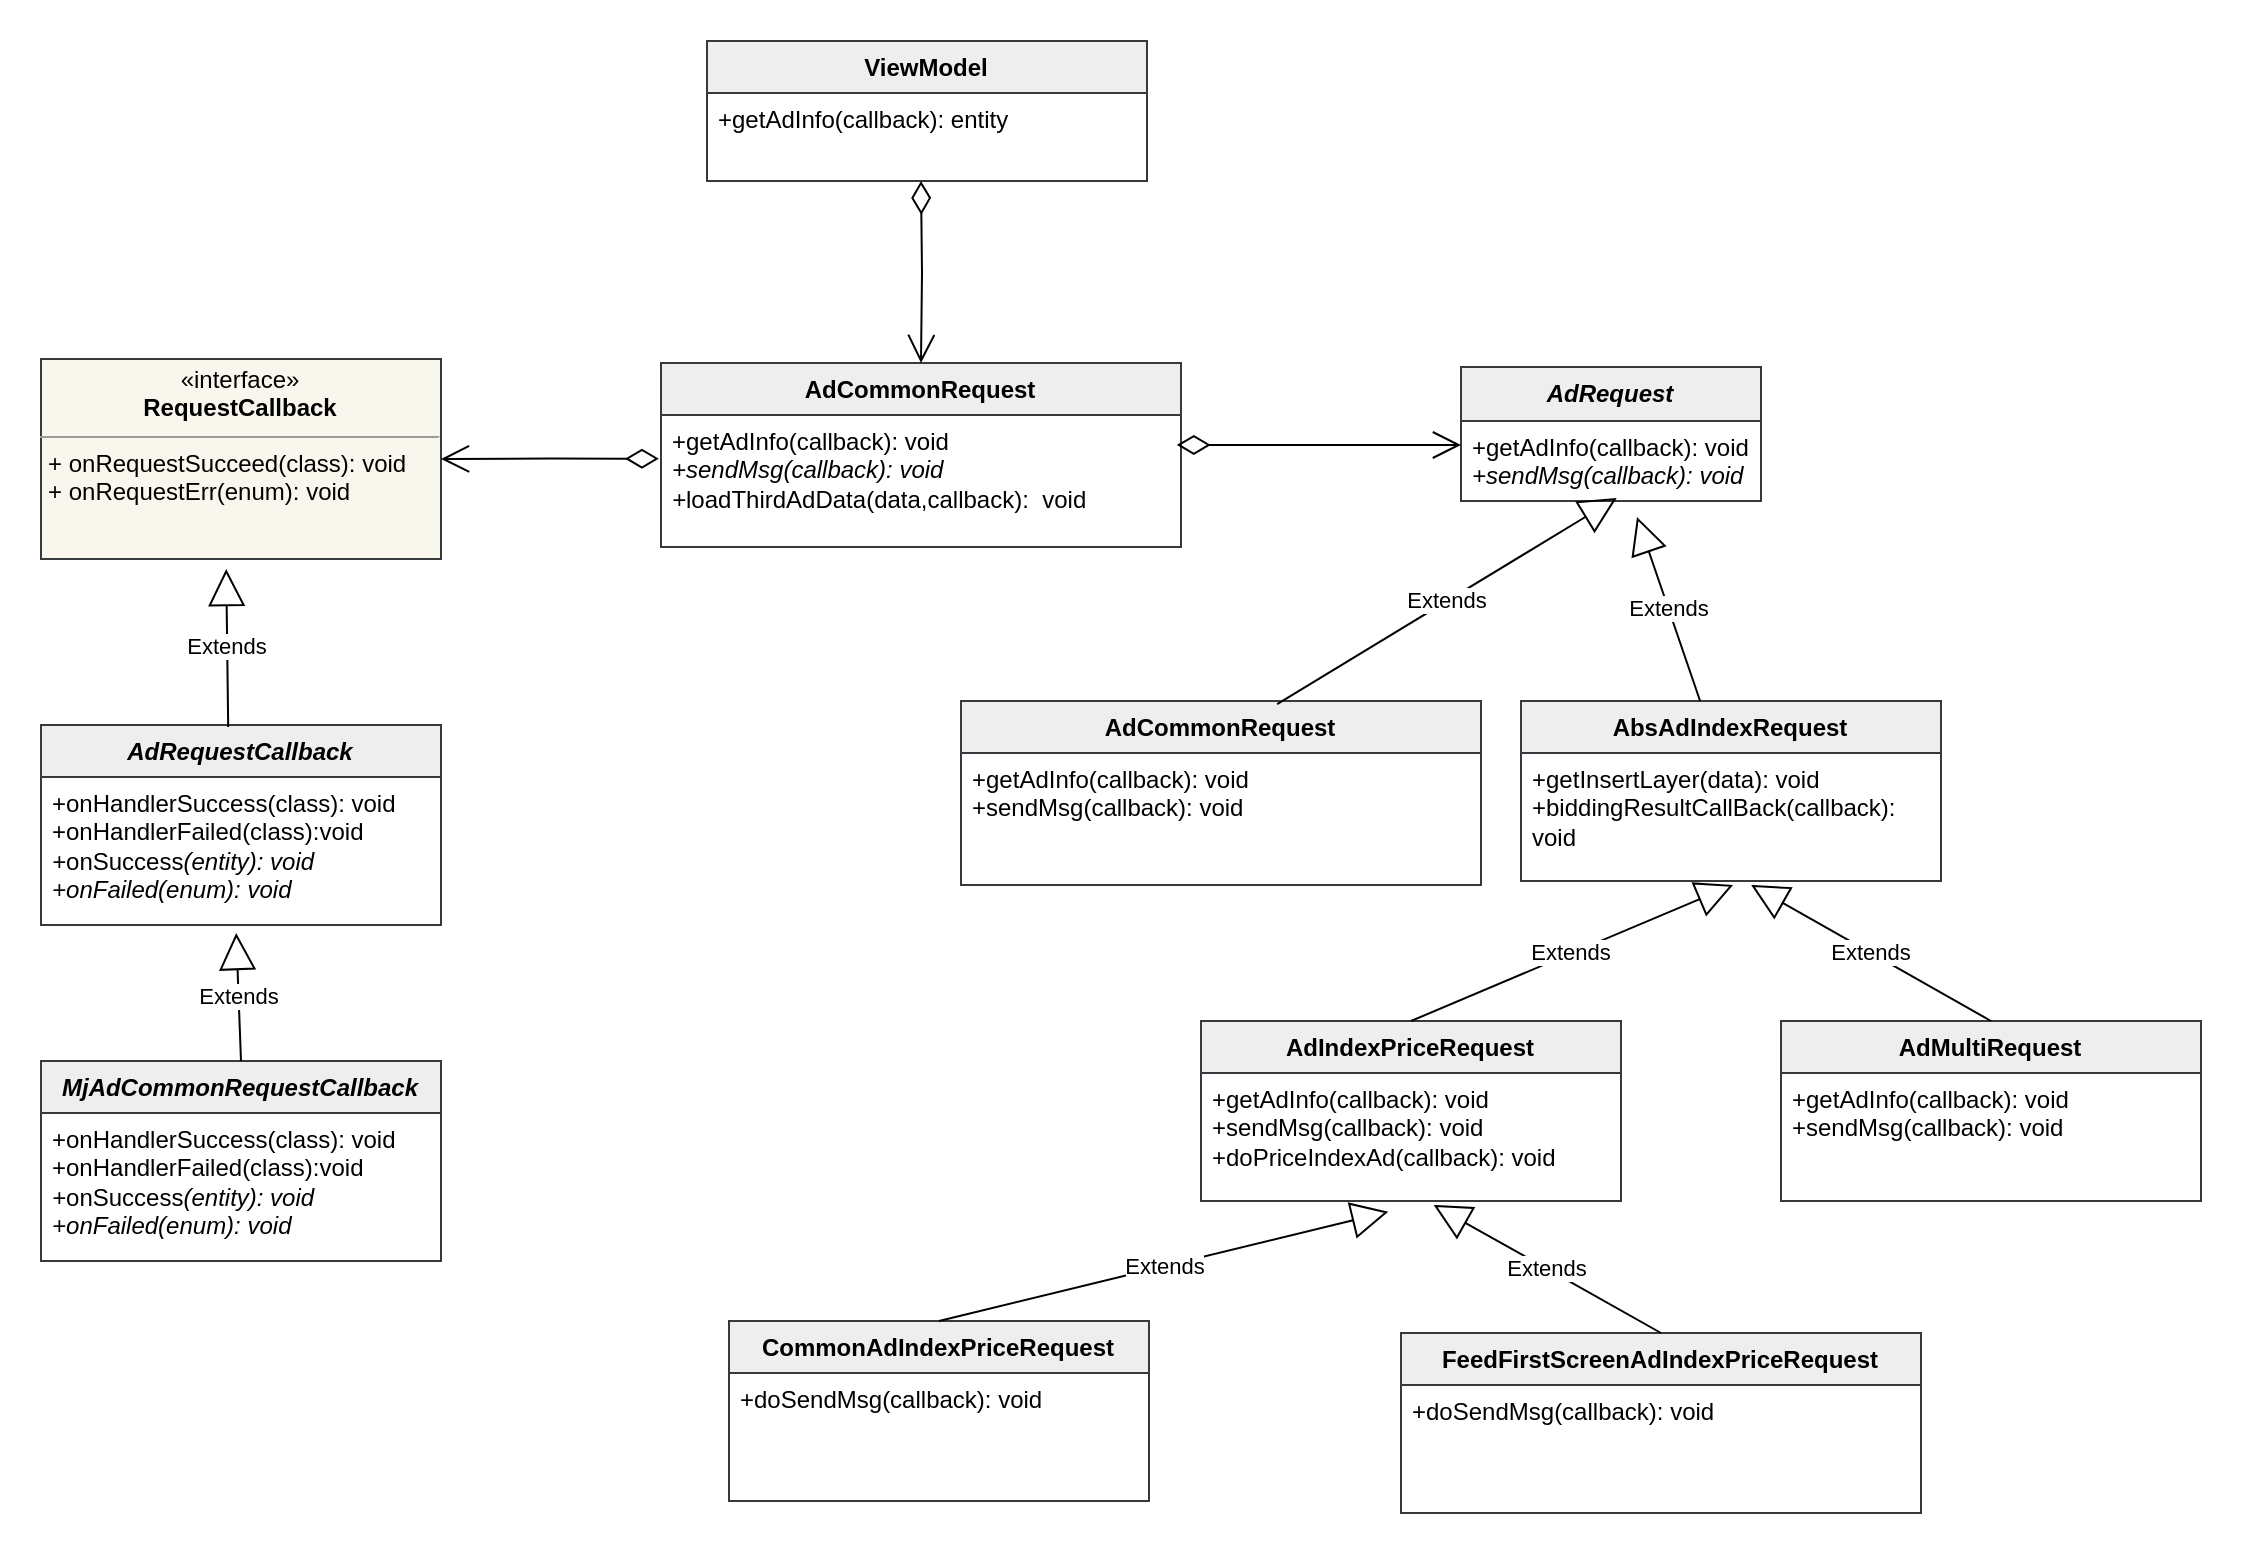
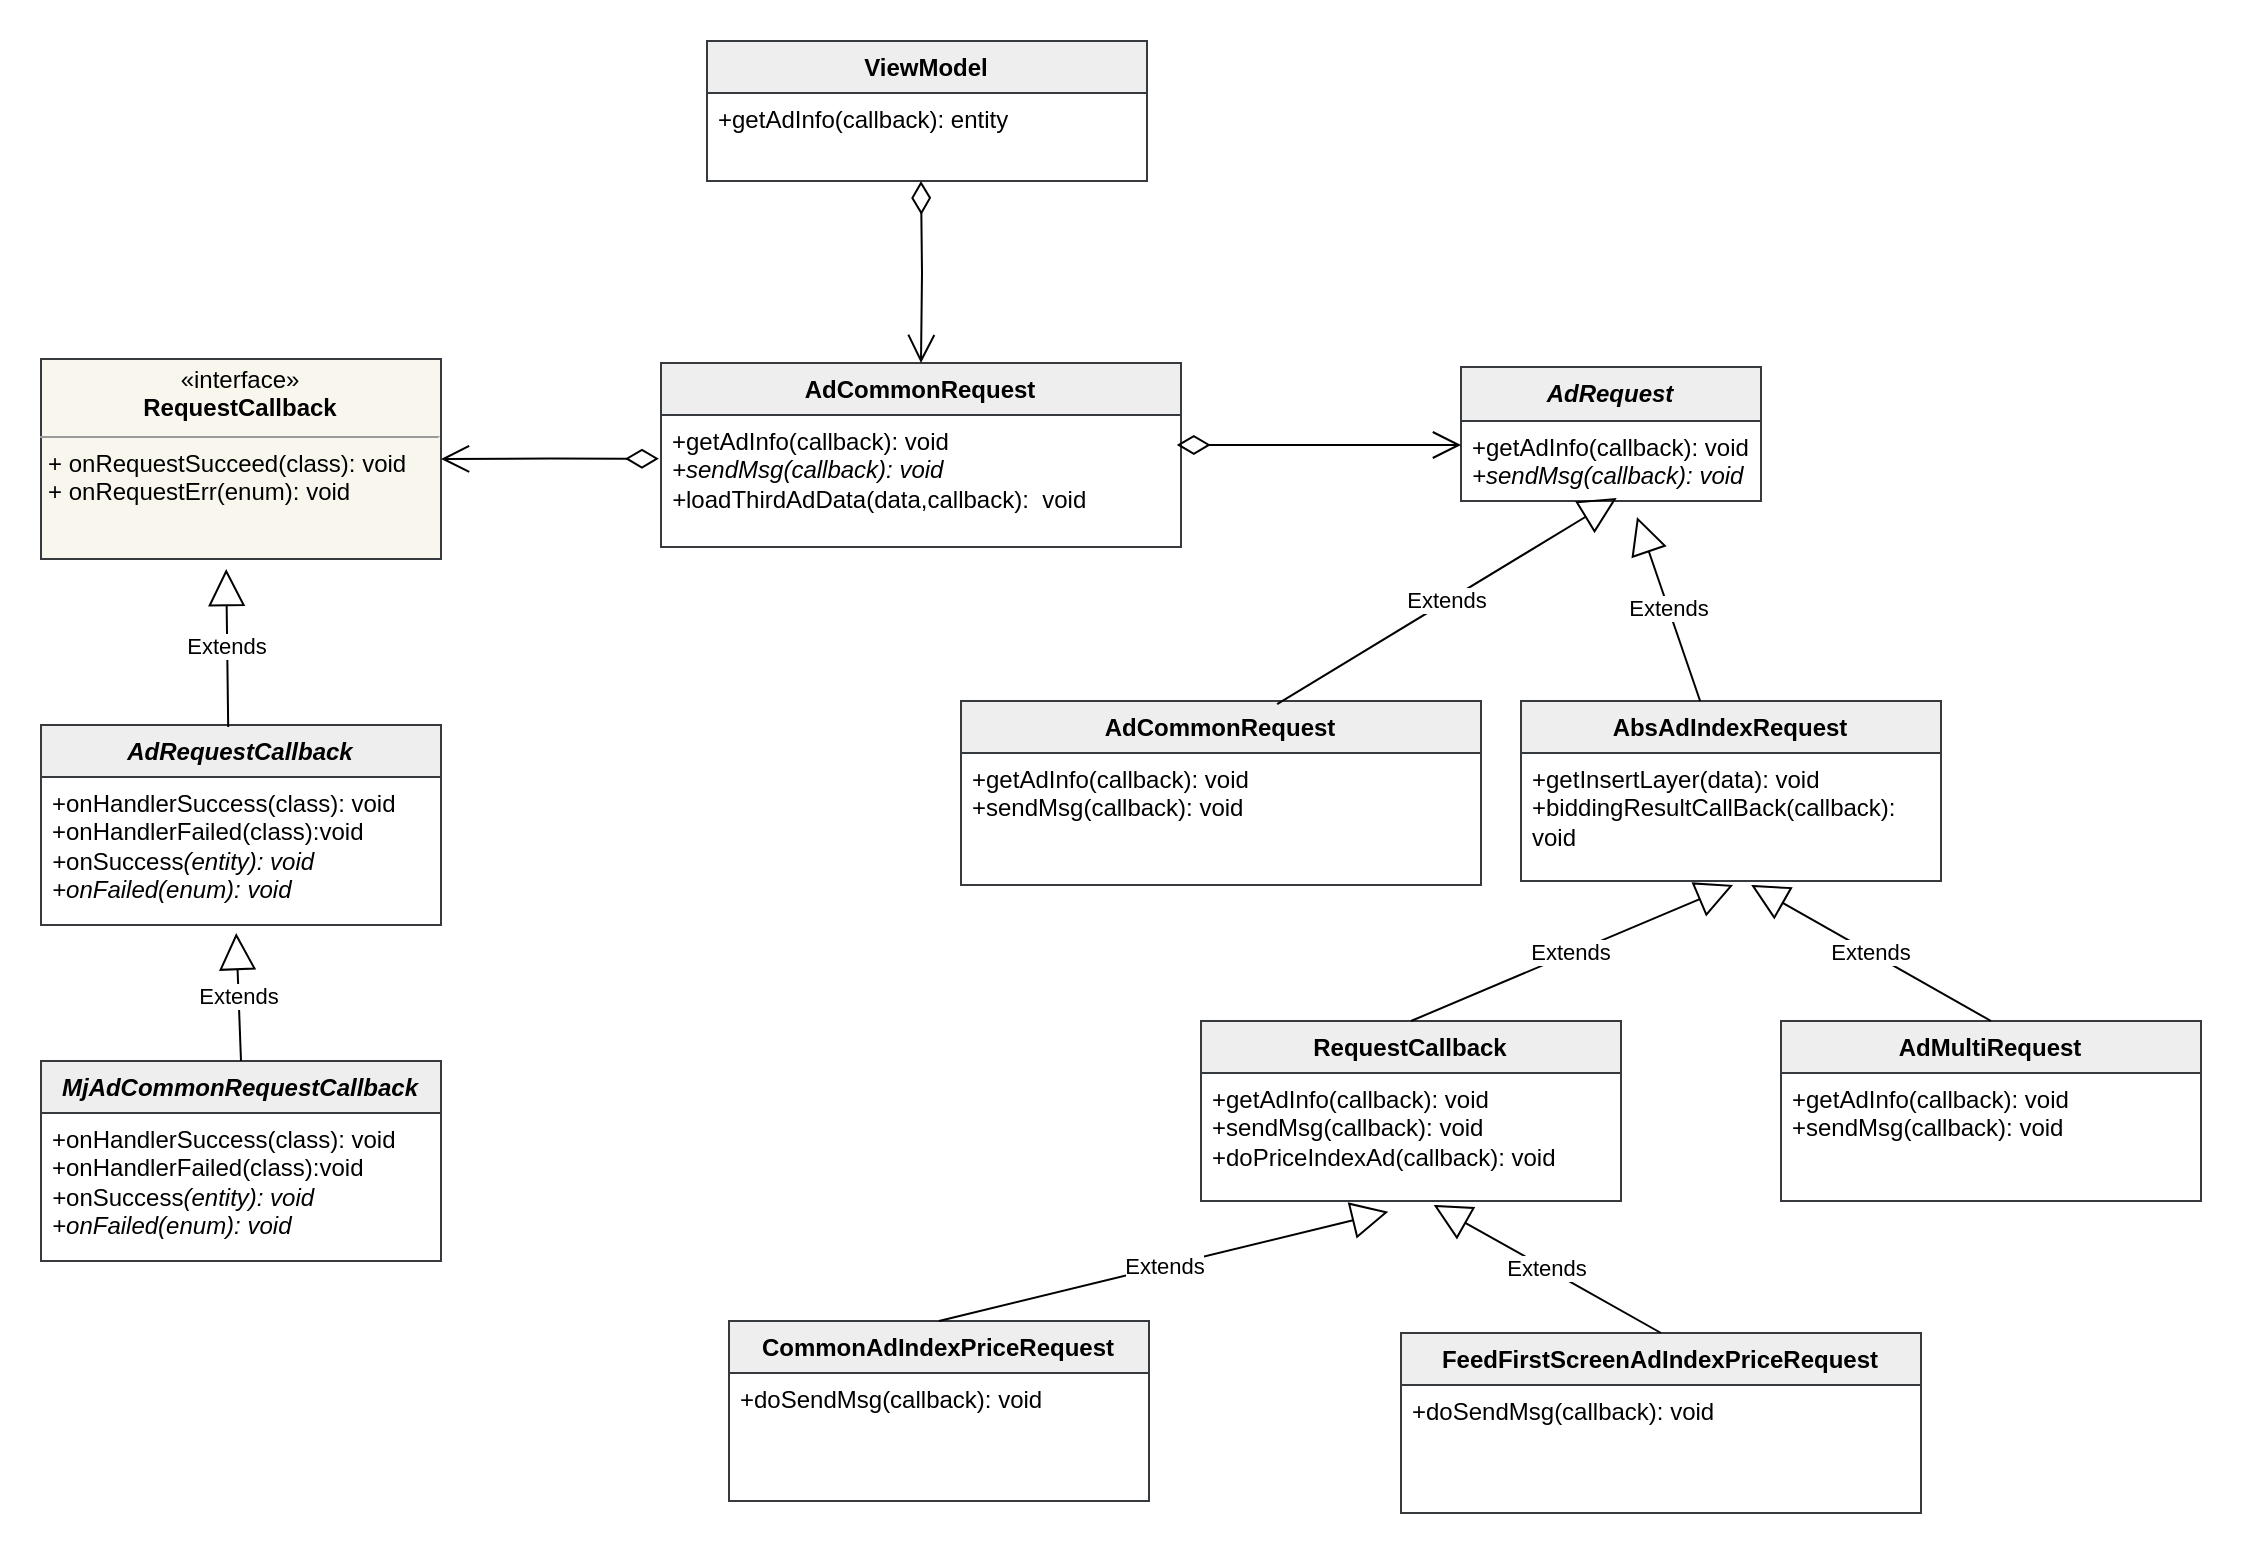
(1411, 1049) -> (1411, 1049)
